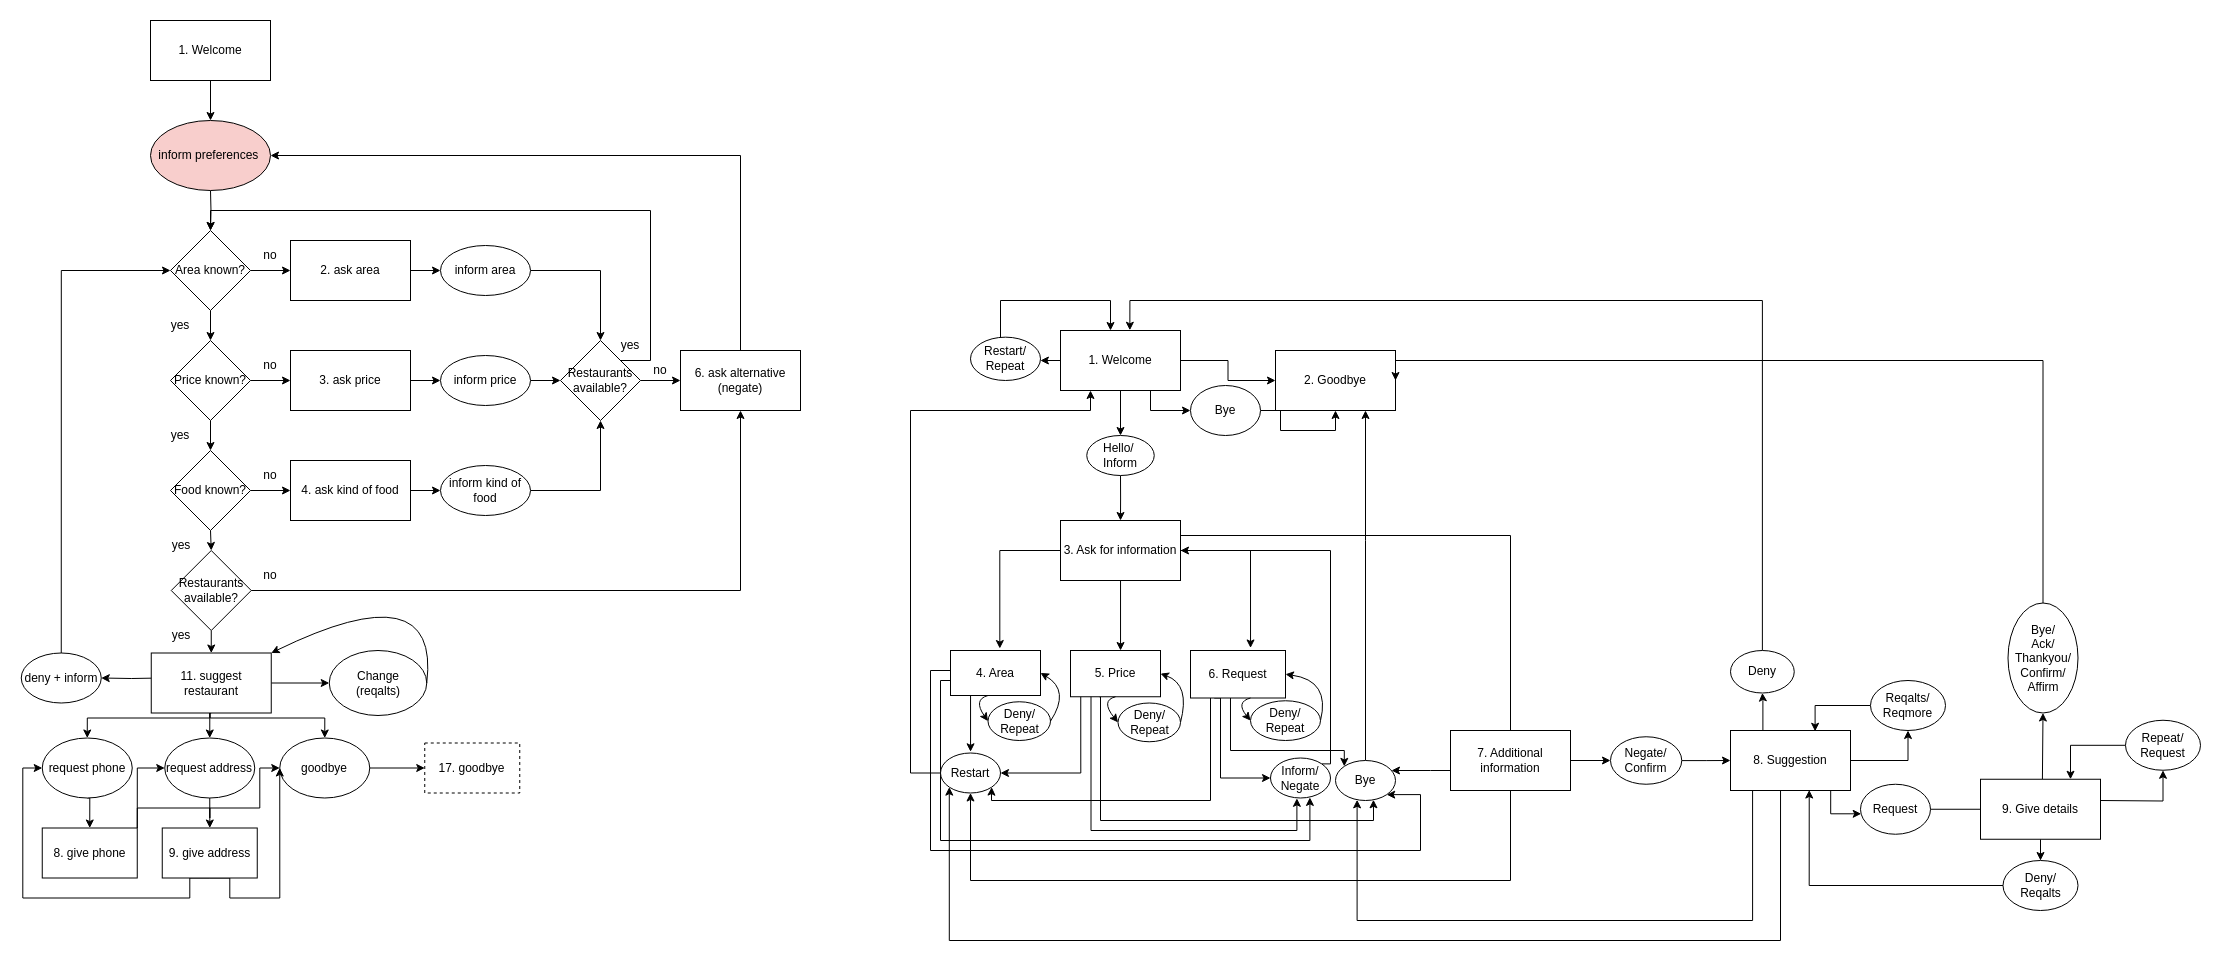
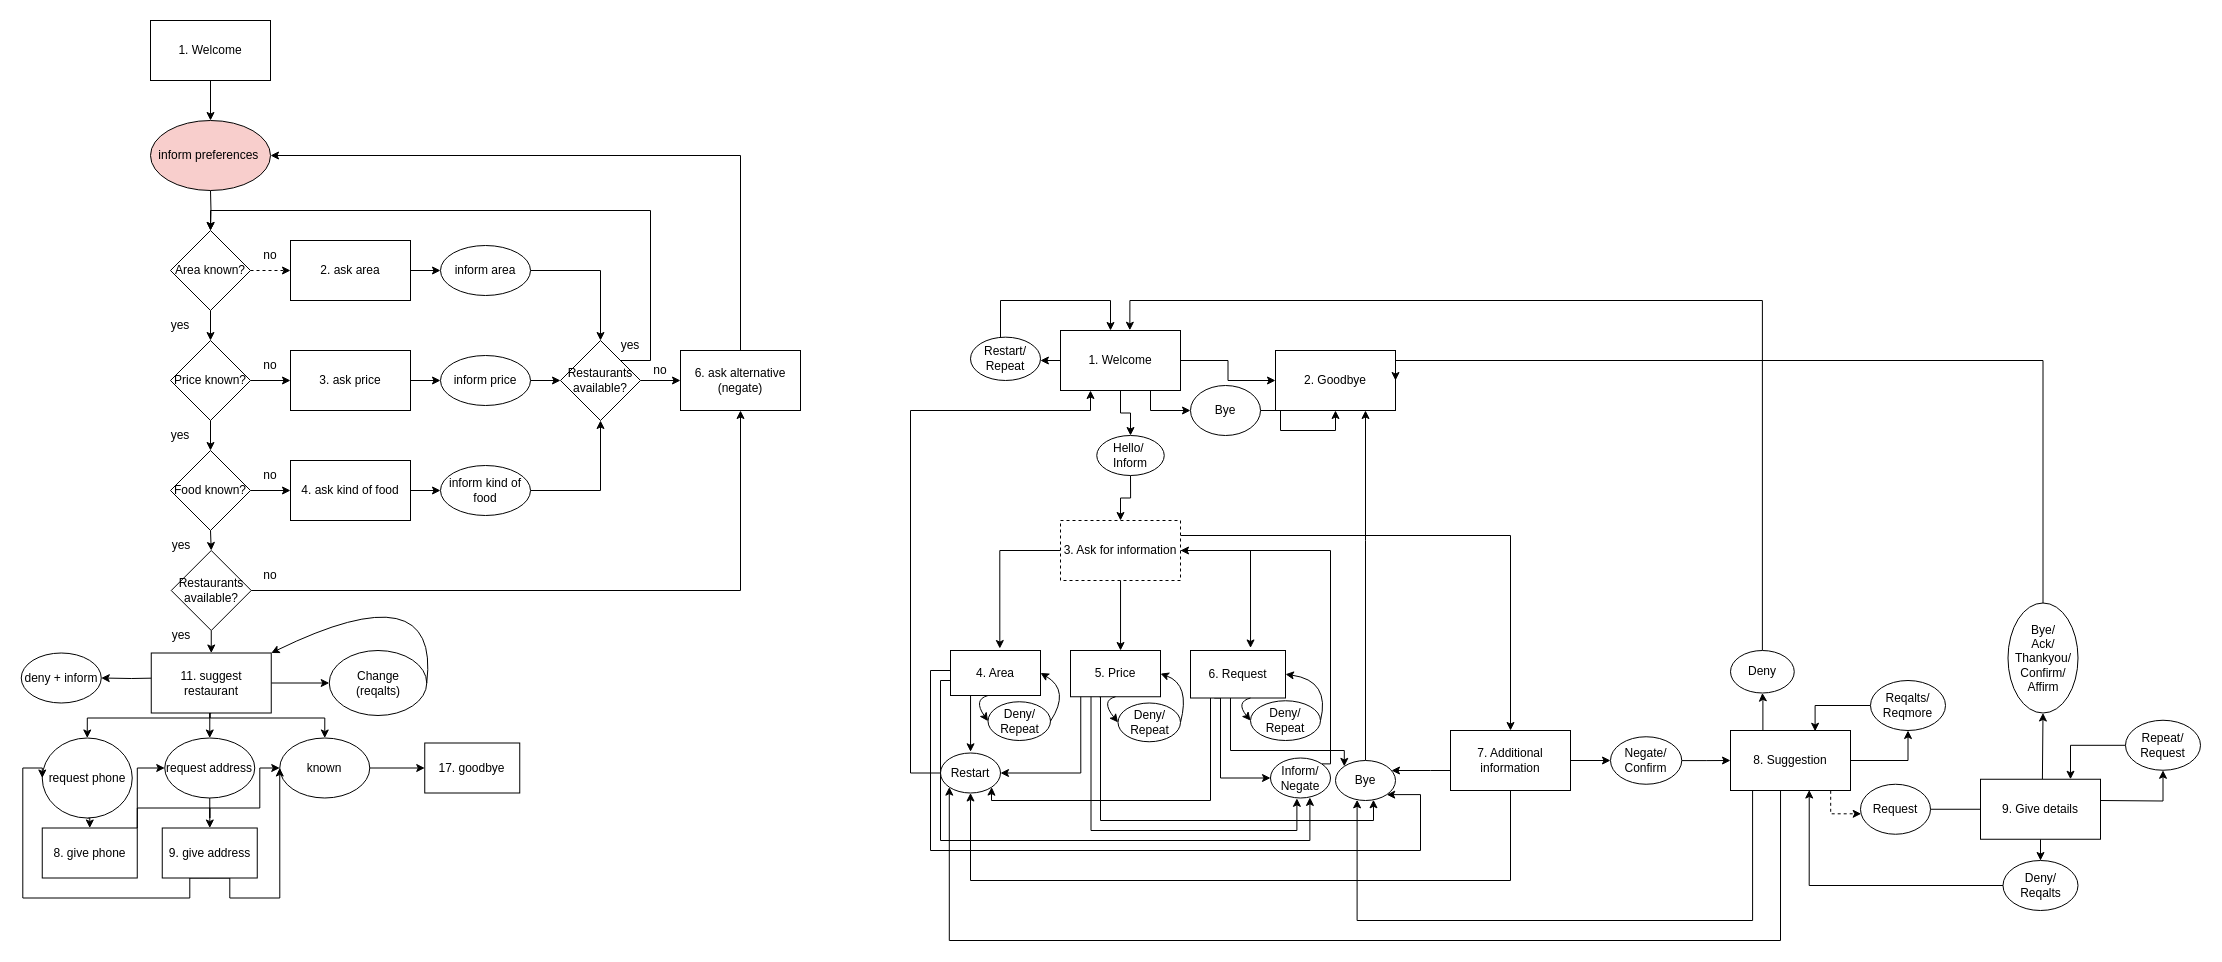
(267, 271) -> (267, 271)
(61, 411) -> none
(1121, 456) -> (1131, 456)
(1121, 551) -> (1121, 551)
(1511, 725) -> (1511, 722)
(87, 768) -> (87, 778)
(472, 768) -> (472, 768)
(325, 769) -> (325, 769)
(1832, 814) -> (1832, 814)
